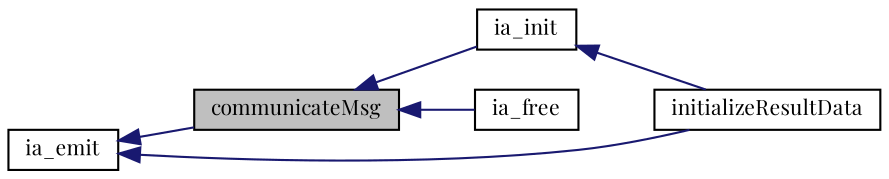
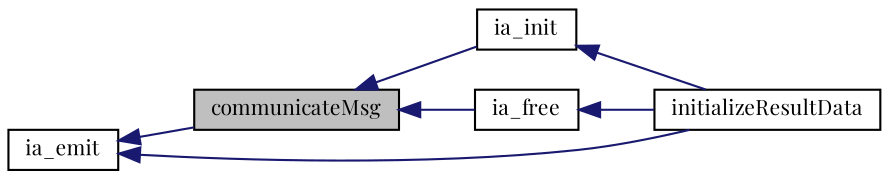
none -> (627, 110)
